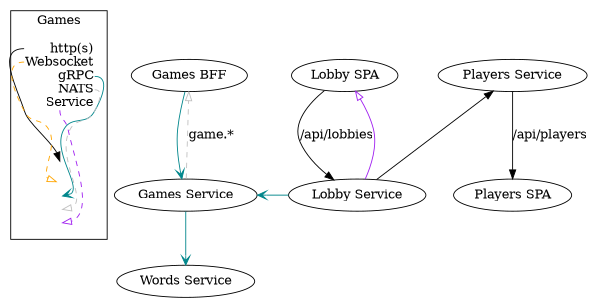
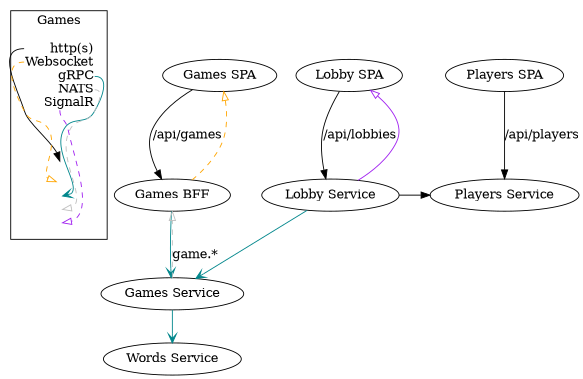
none -> (220, 75)
(70, 102) -> (69, 102)
(513, 131) -> (505, 131)
